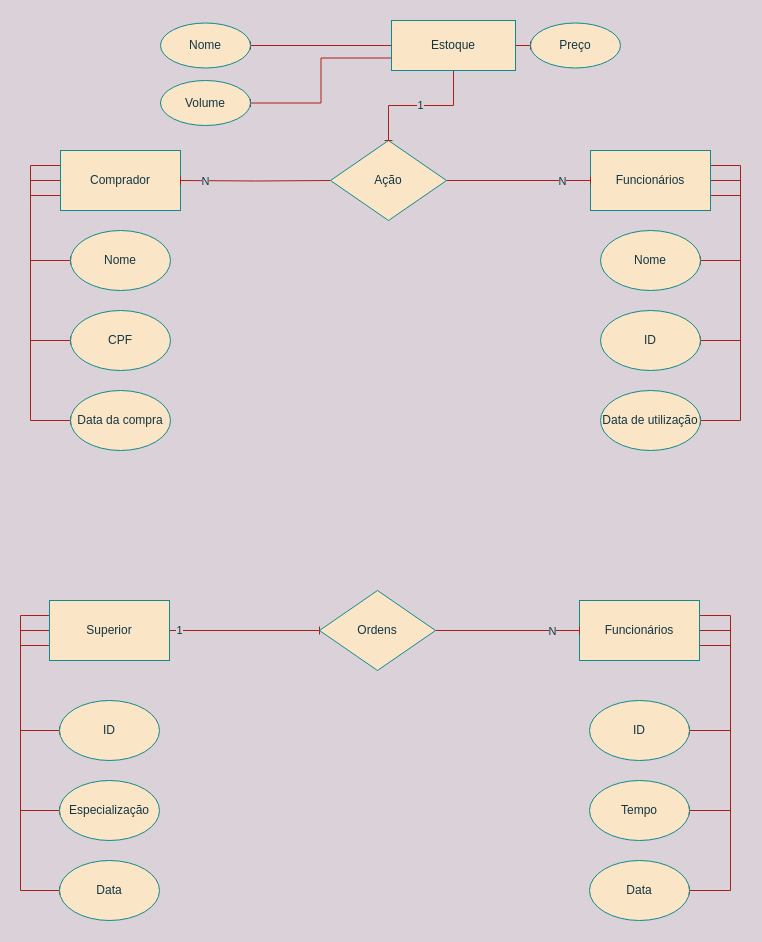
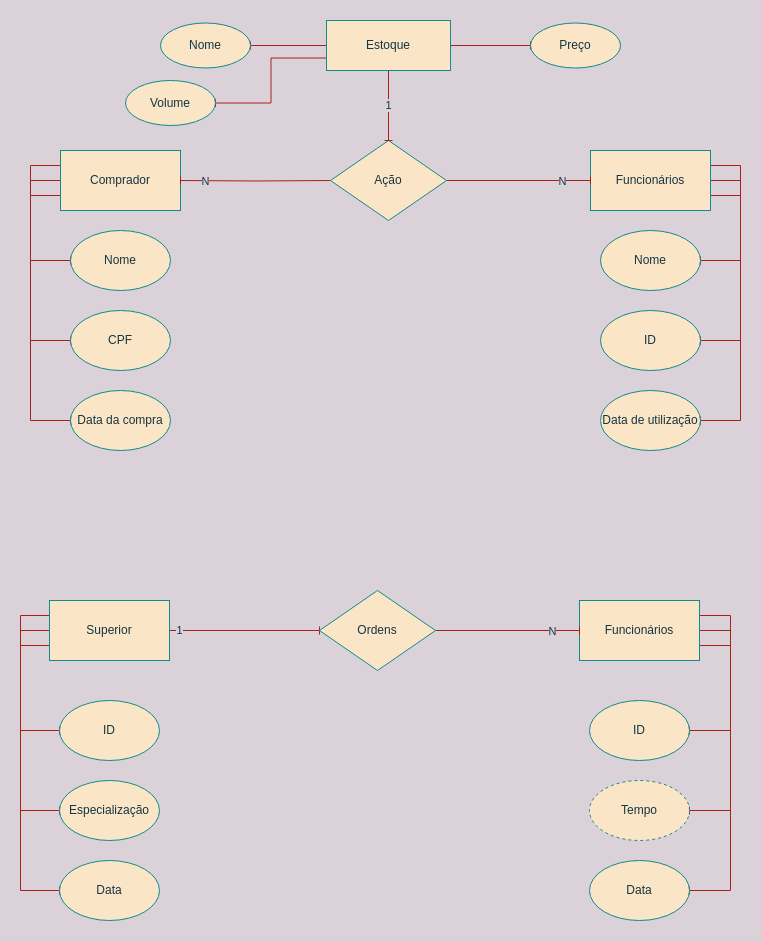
(454, 46) -> (389, 46)
(206, 103) -> (171, 103)
(640, 811) -> (640, 811)
